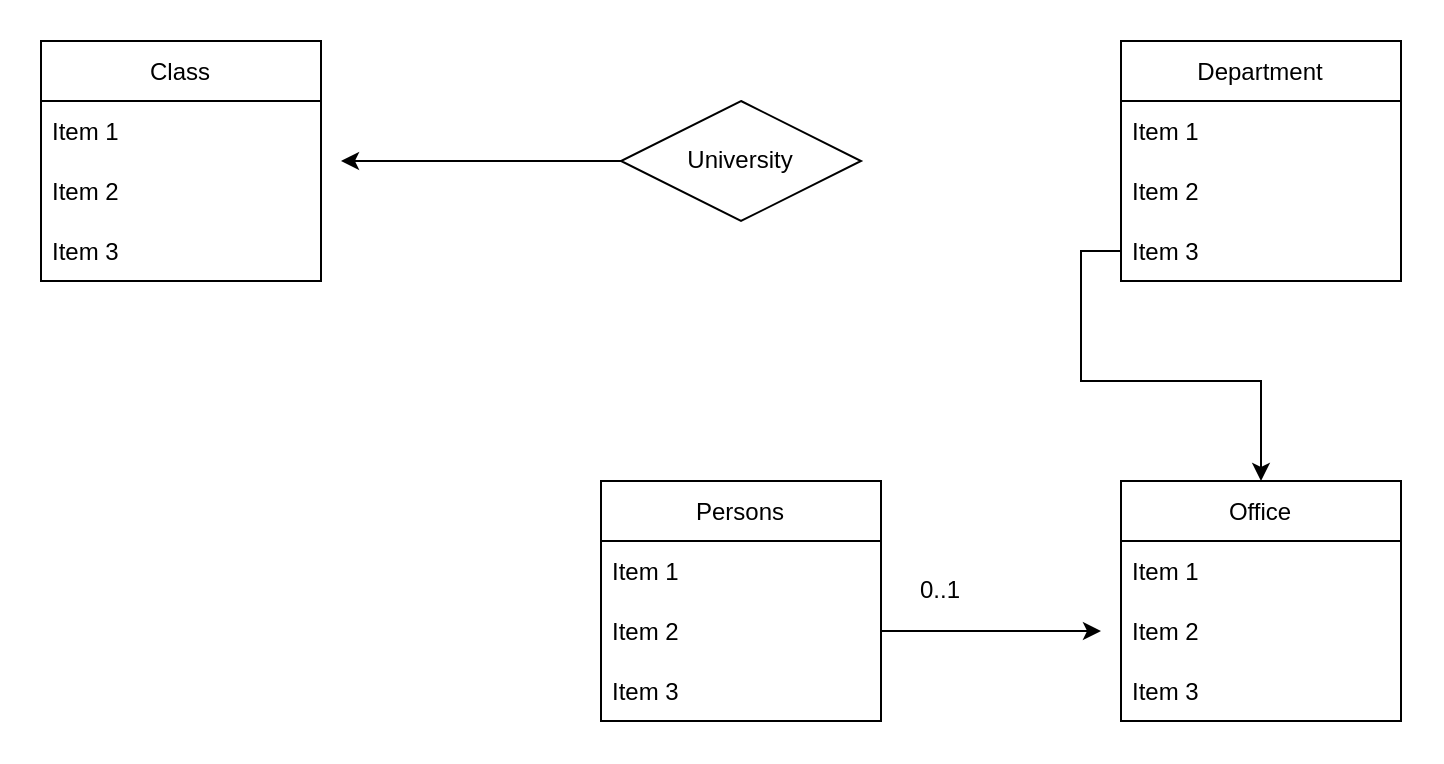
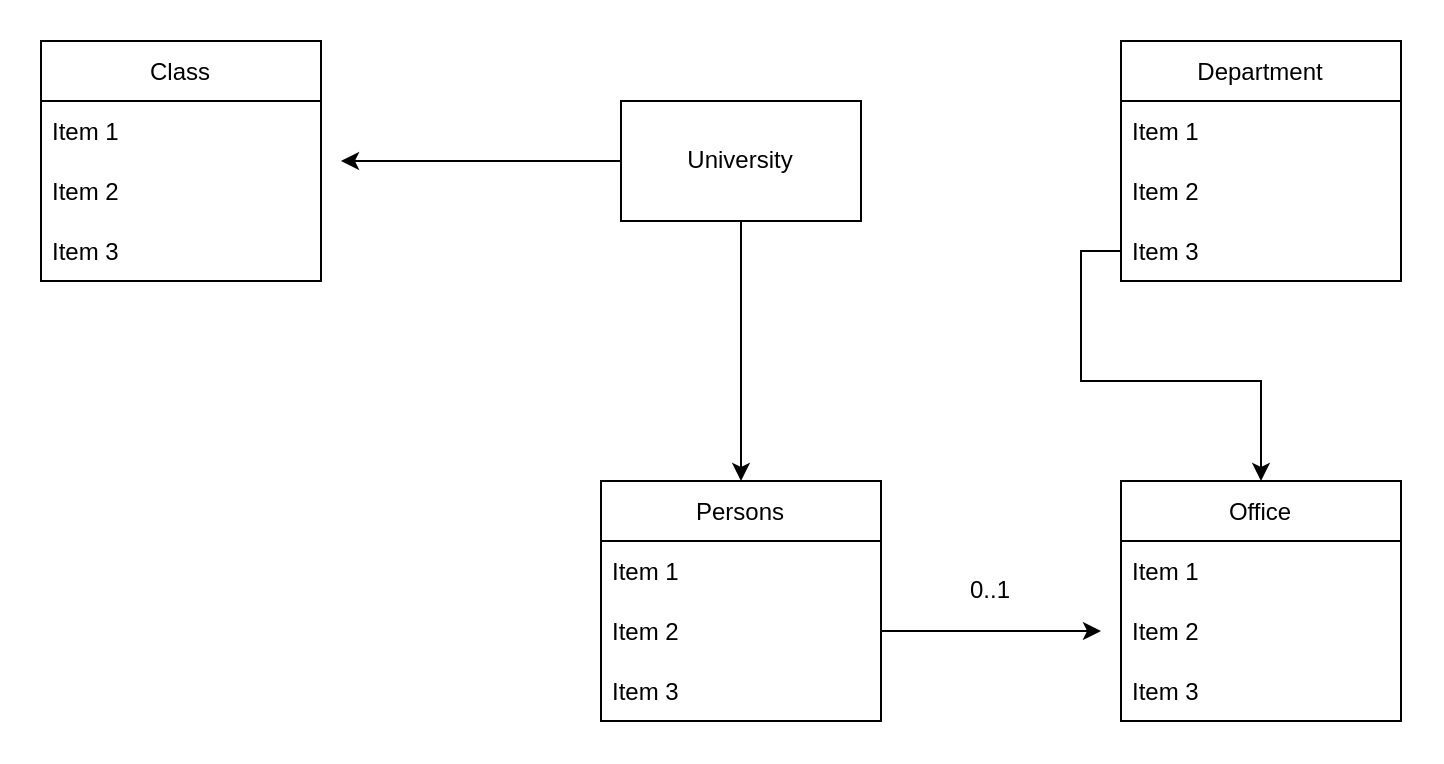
(741, 161) -> (741, 161)
none -> (741, 344)
(941, 591) -> (991, 591)
